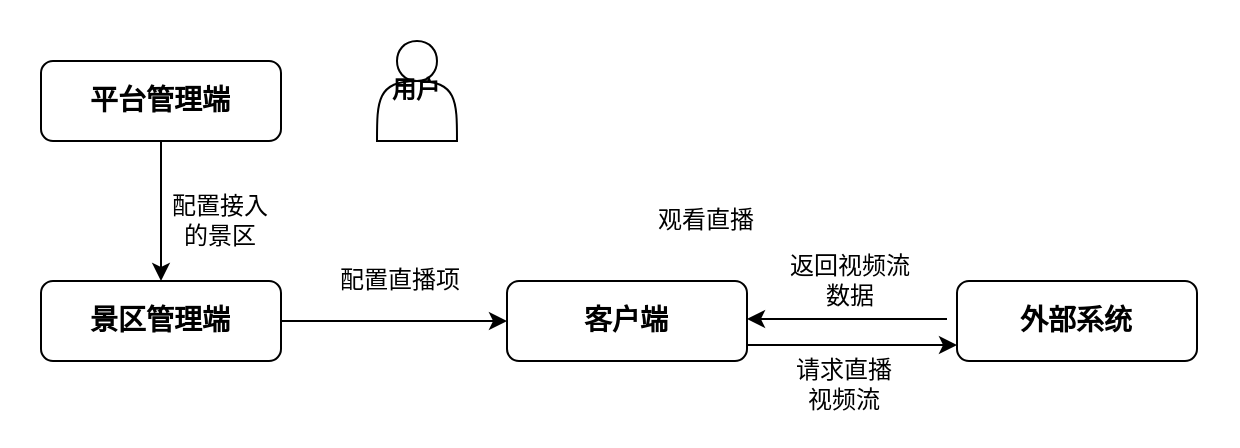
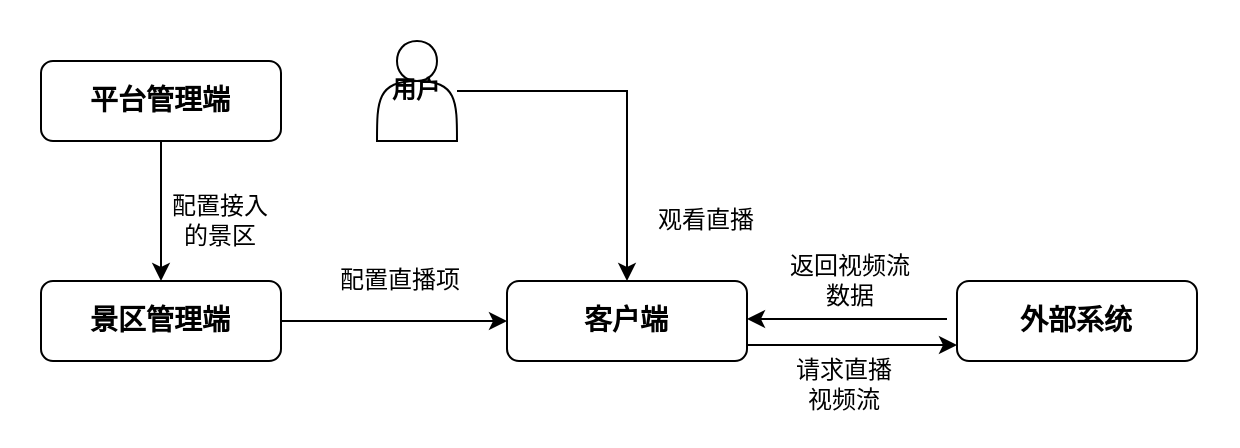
none -> (627, 94)
